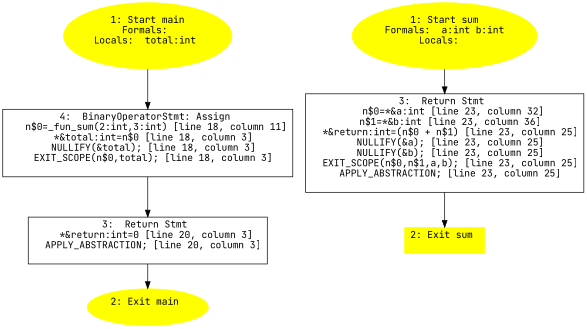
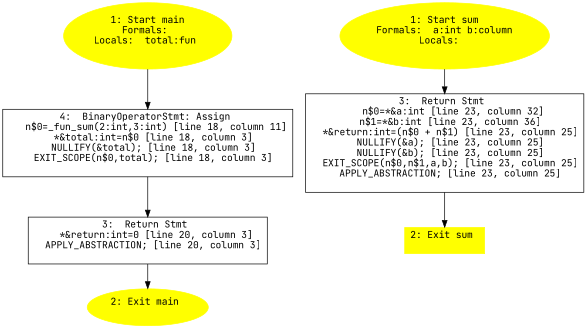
(148, 36) -> (148, 36)
(445, 36) -> (445, 36)
